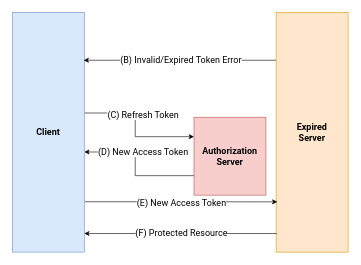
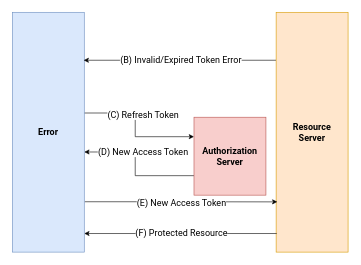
(48, 132) -> (48, 132)
(312, 132) -> (312, 132)
